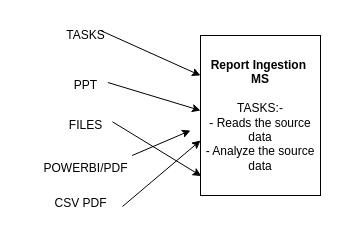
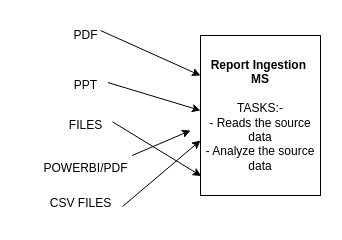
(86, 36) -> (86, 36)
(81, 204) -> (81, 204)
